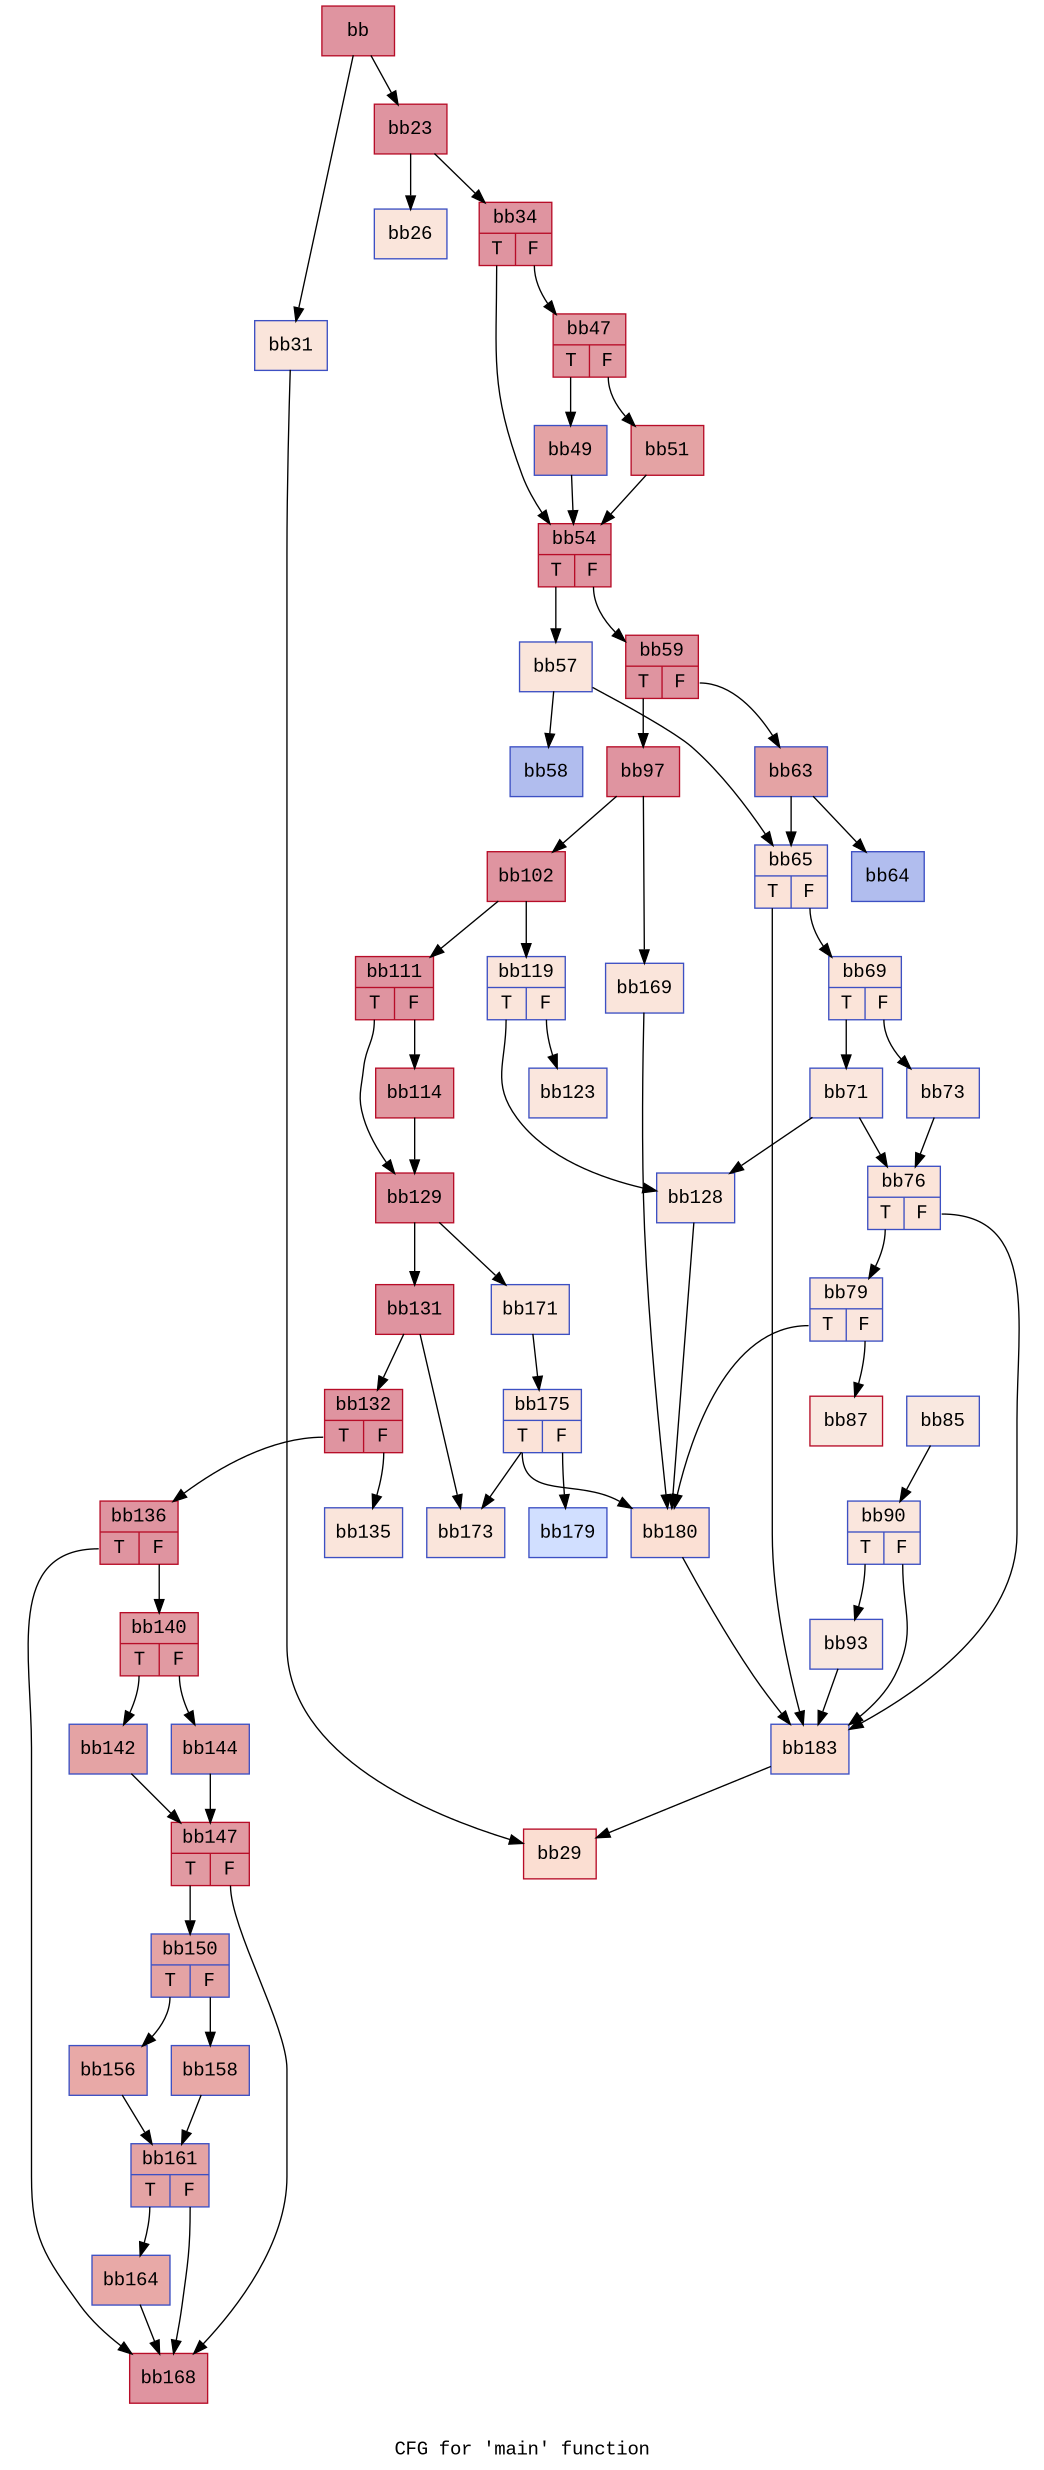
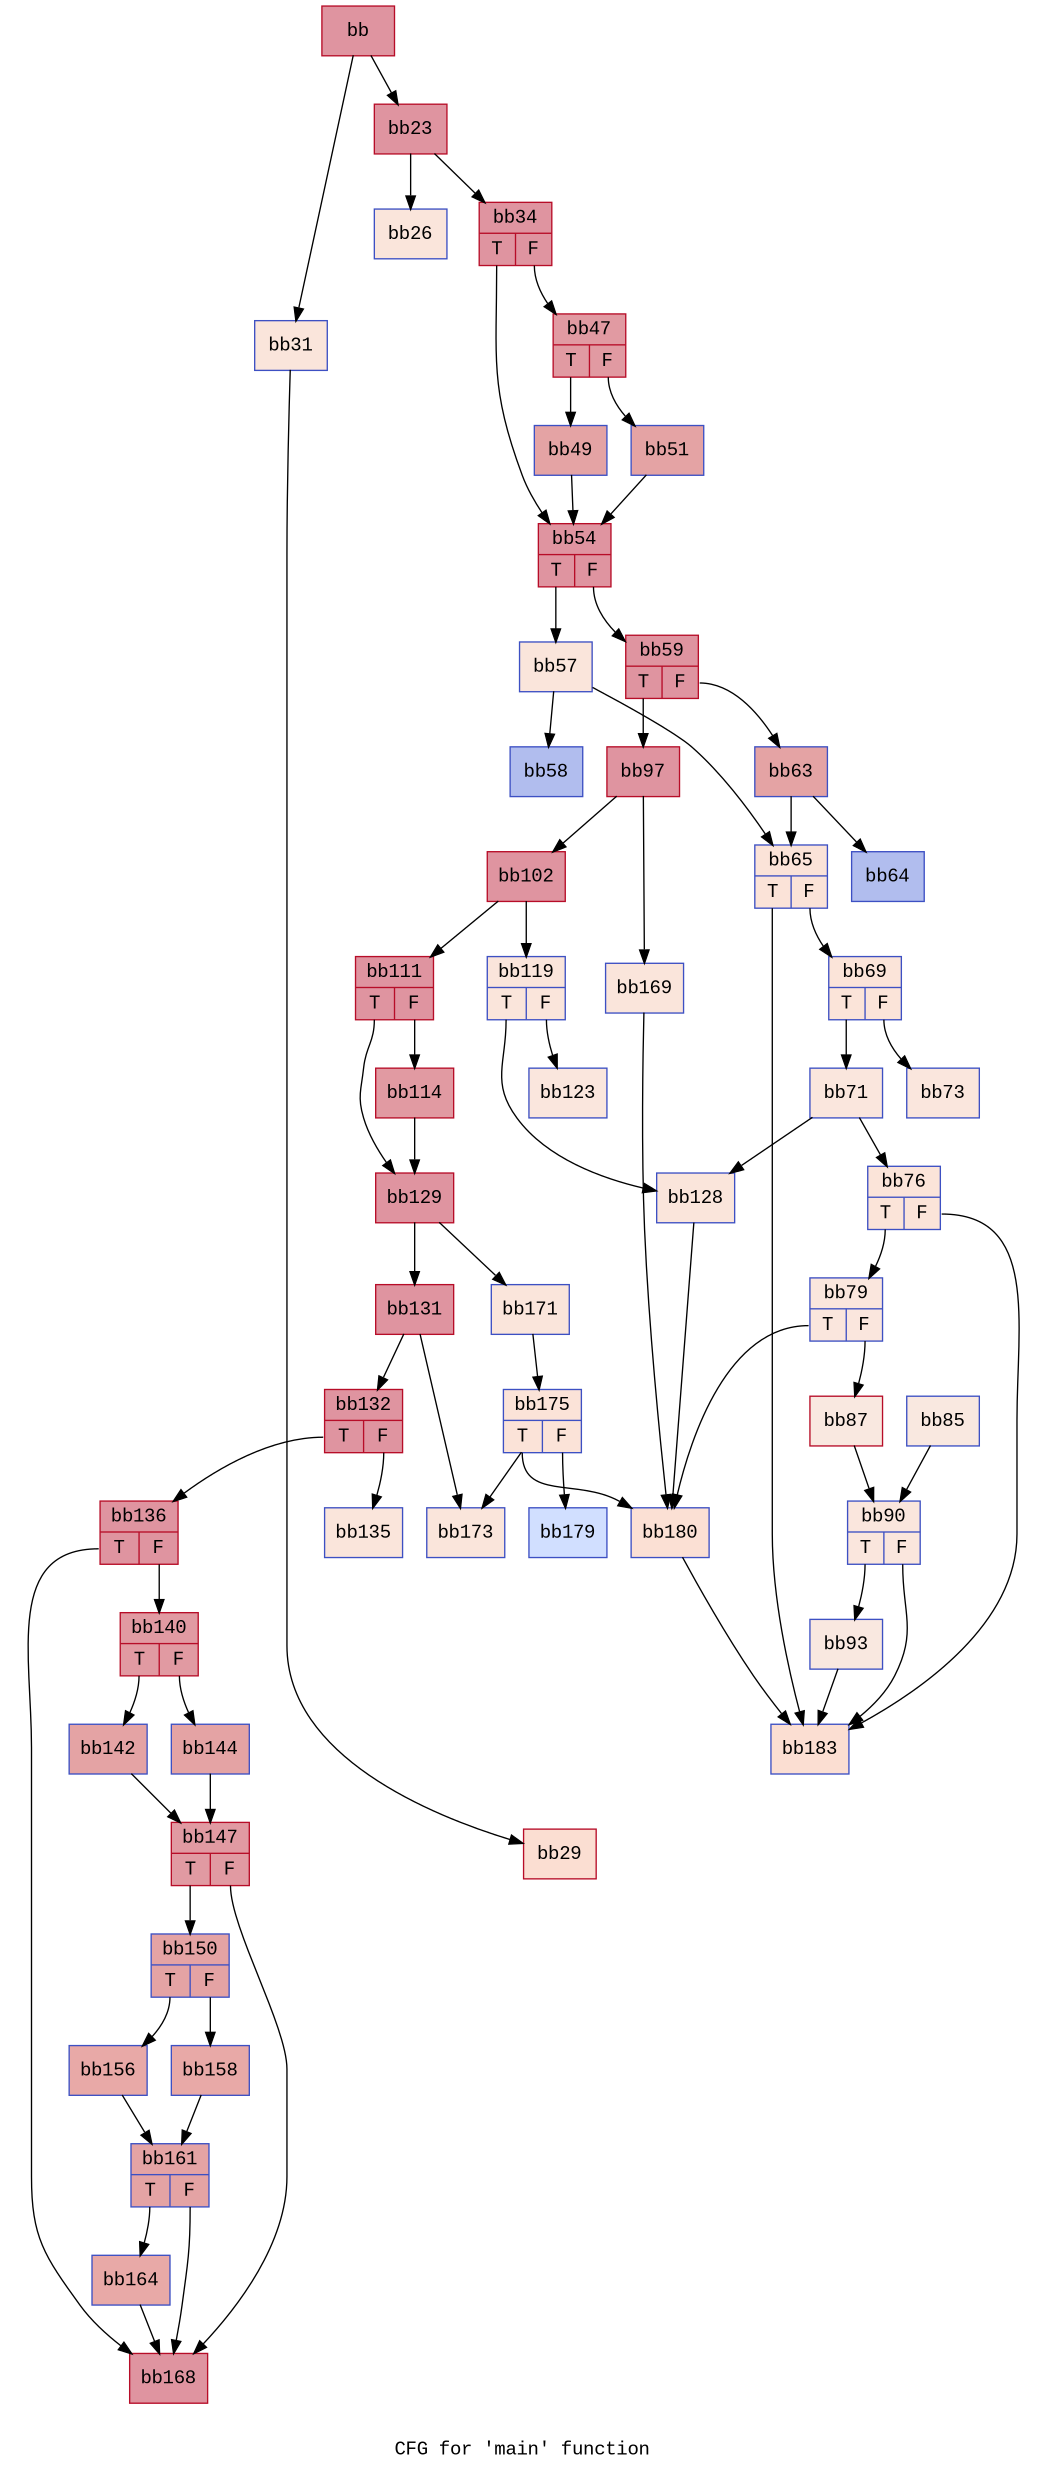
(667, 450) -> (667, 450)
(927, 1136) -> none
none -> (862, 1467)
(690, 1800) -> none
